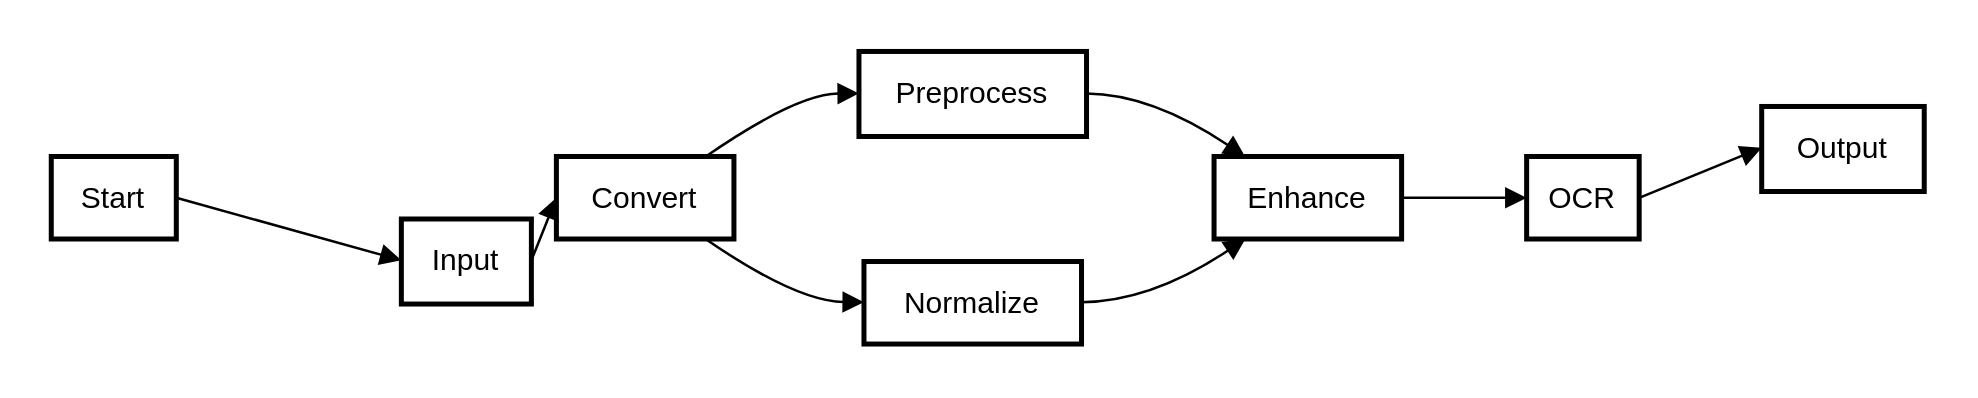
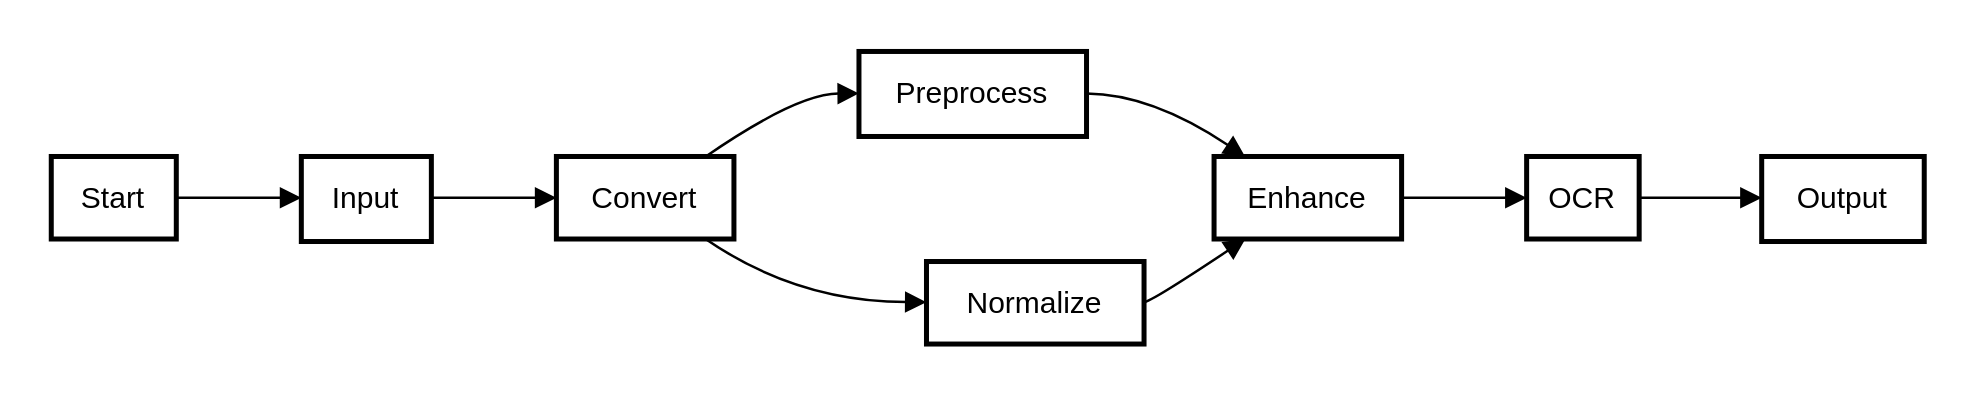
(1843, 149) -> (1843, 199)
(466, 261) -> (366, 199)
(973, 303) -> (1035, 303)
